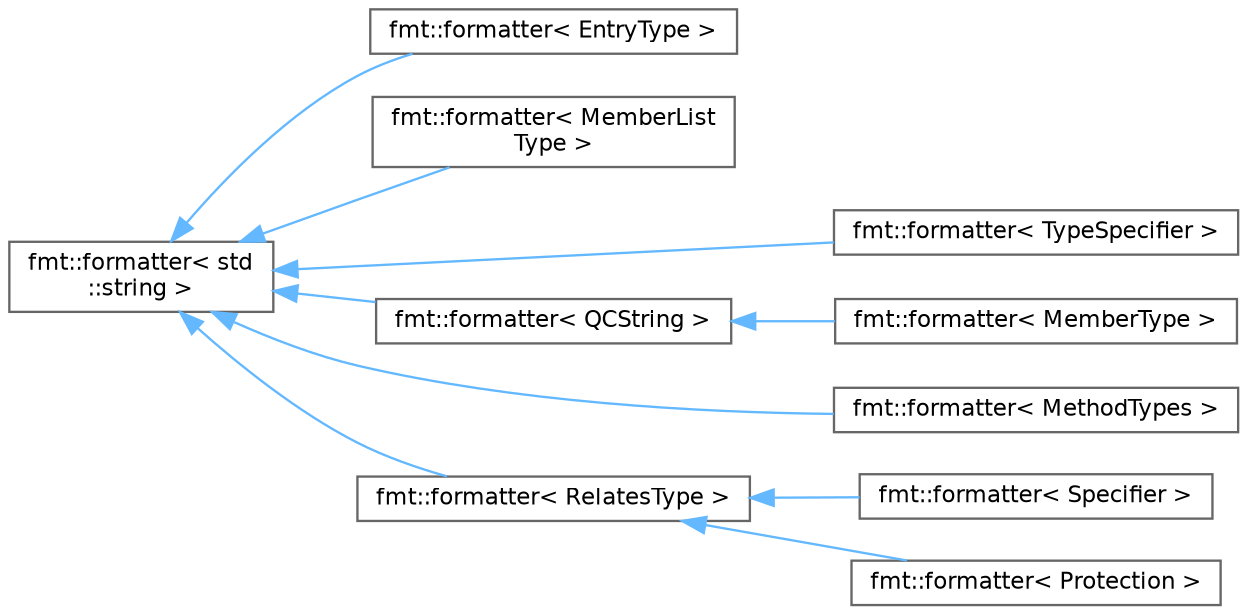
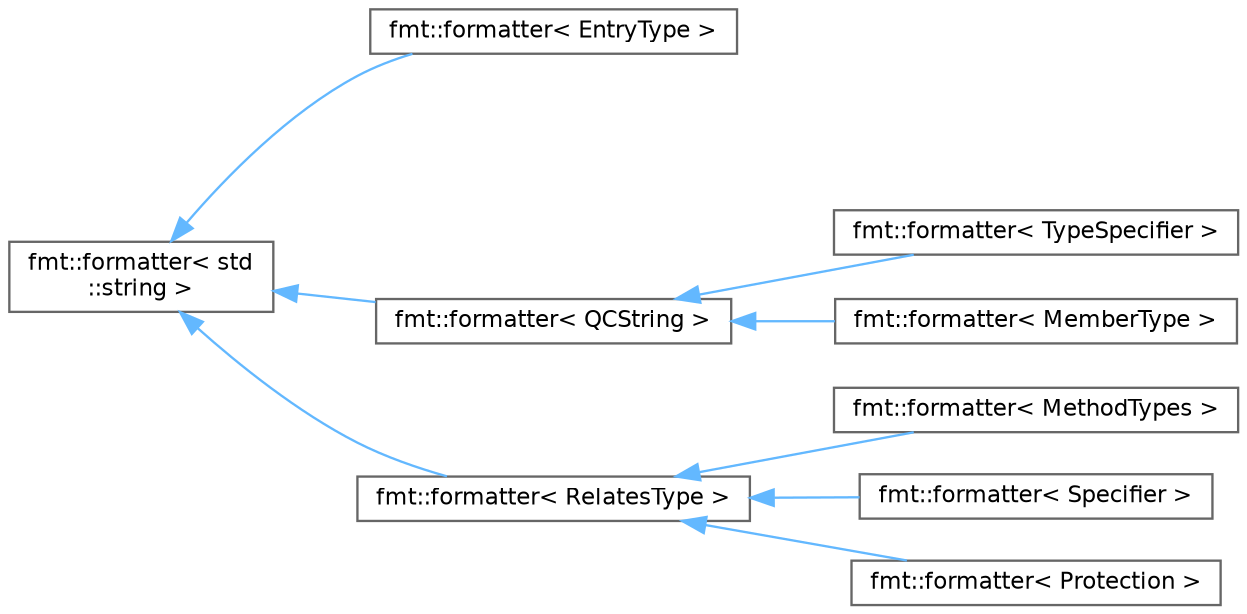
(554, 132) -> none
(566, 256) -> (807, 275)
(529, 395) -> (807, 452)
